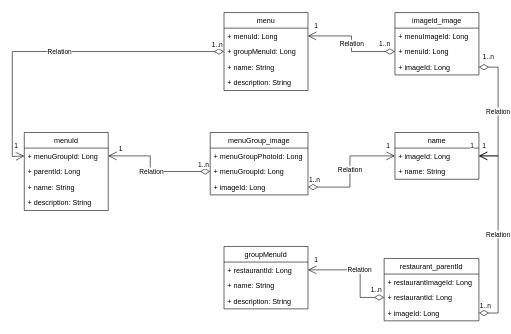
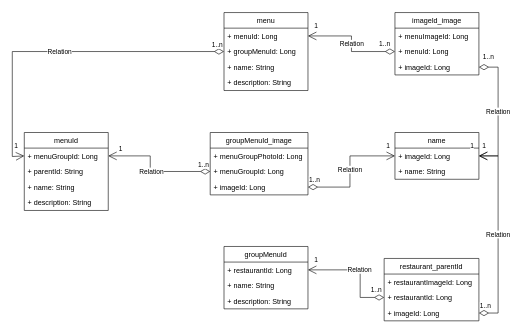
(259, 140) -> (259, 140)
(57, 172) -> (60, 172)
